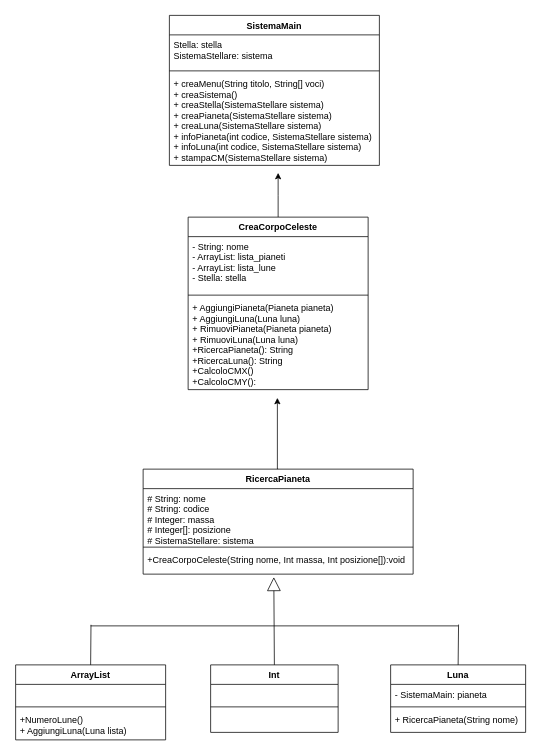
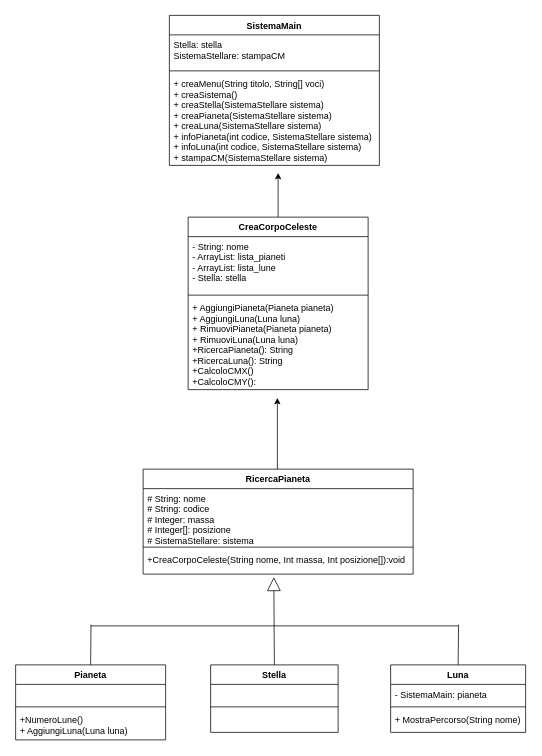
(202, 45) -> (202, 45)
(90, 675) -> (90, 675)
(274, 675) -> (274, 675)
(52, 720) -> (52, 720)
(462, 720) -> (464, 720)
